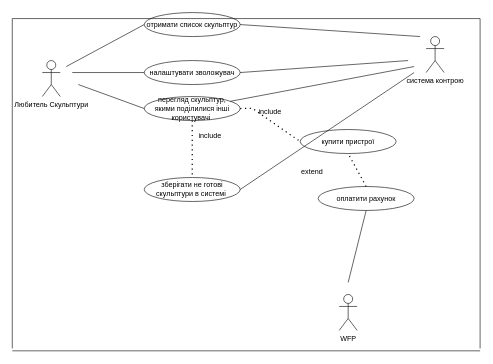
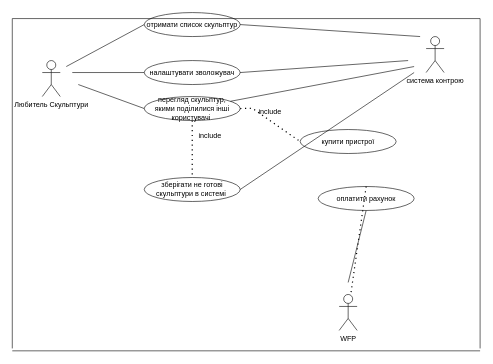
(358, 170) -> (354, 271)
(312, 171) -> none
